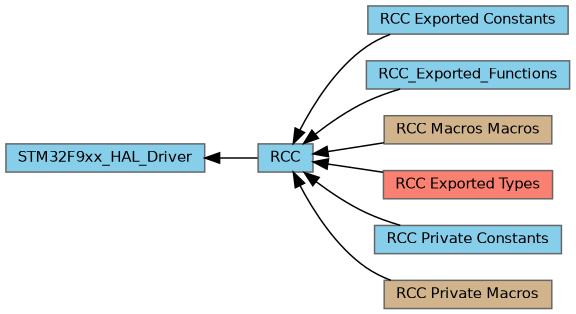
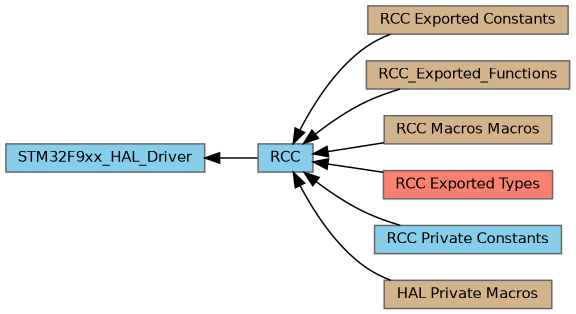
(468, 20) -> (468, 20)
(468, 75) -> (468, 75)
(468, 294) -> (468, 294)
